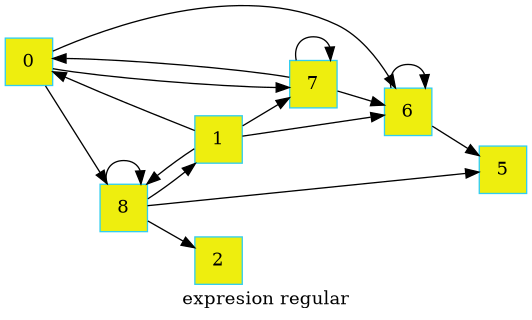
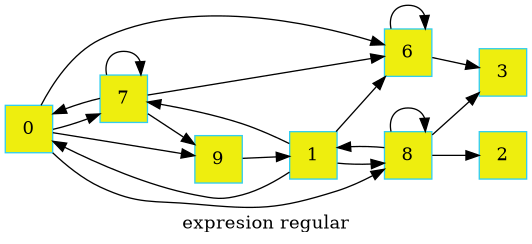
none -> (219, 159)
(503, 170) -> (503, 72)
